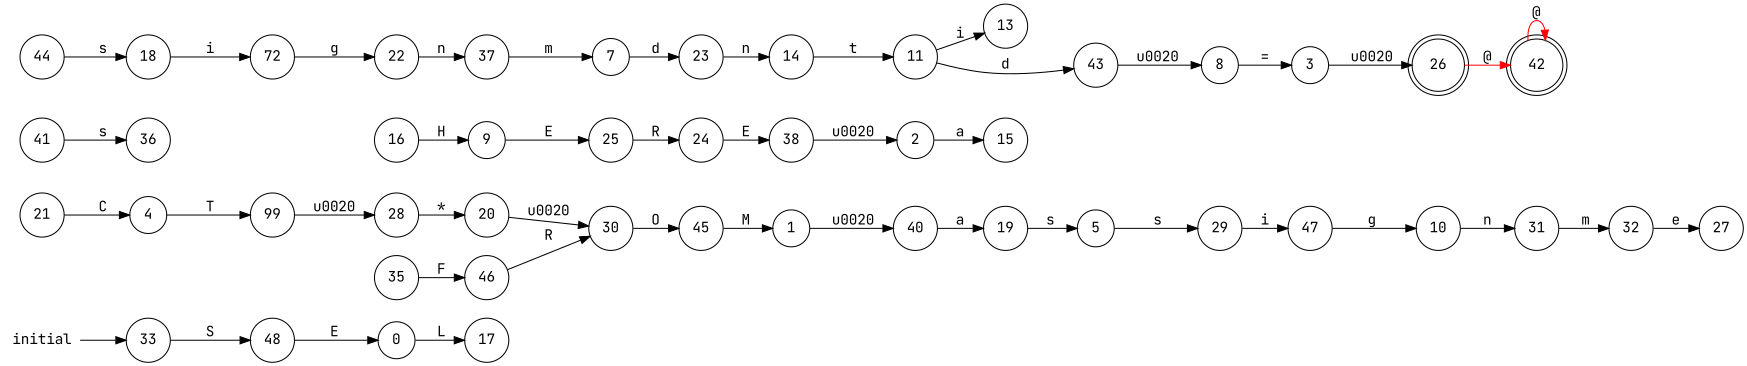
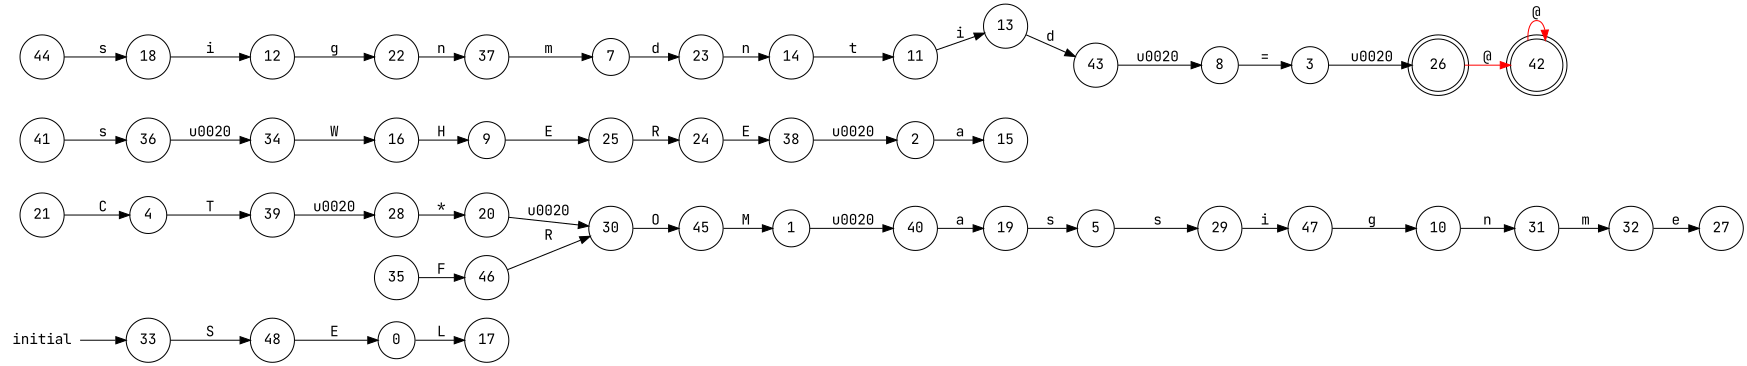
(272, 57) -> (272, 57)
(1000, 74) -> (1046, 44)
none -> (272, 140)
(272, 215) -> (272, 215)
